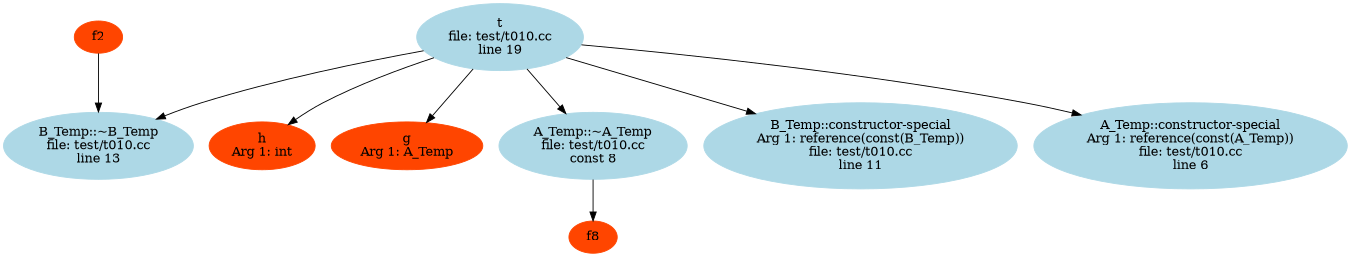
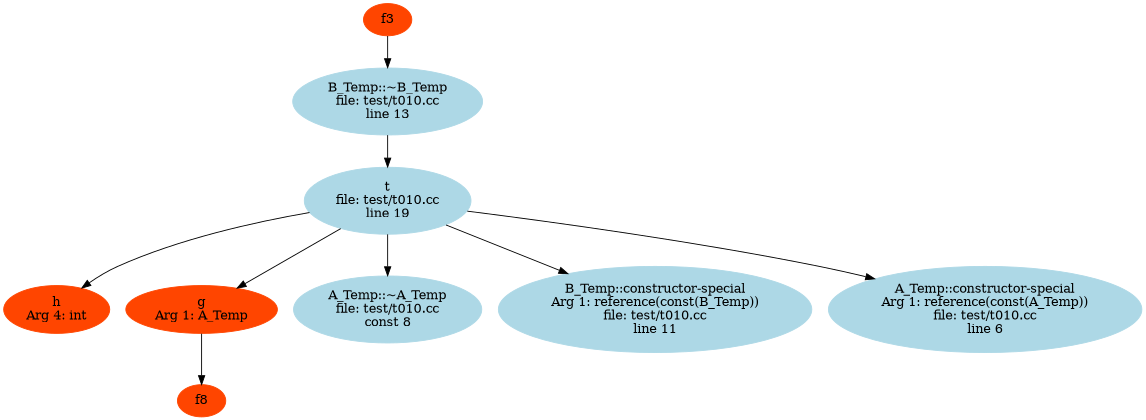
(98, 37) -> (388, 20)
(293, 78) -> (388, 147)
(262, 146) -> (57, 309)
(593, 196) -> (202, 354)
